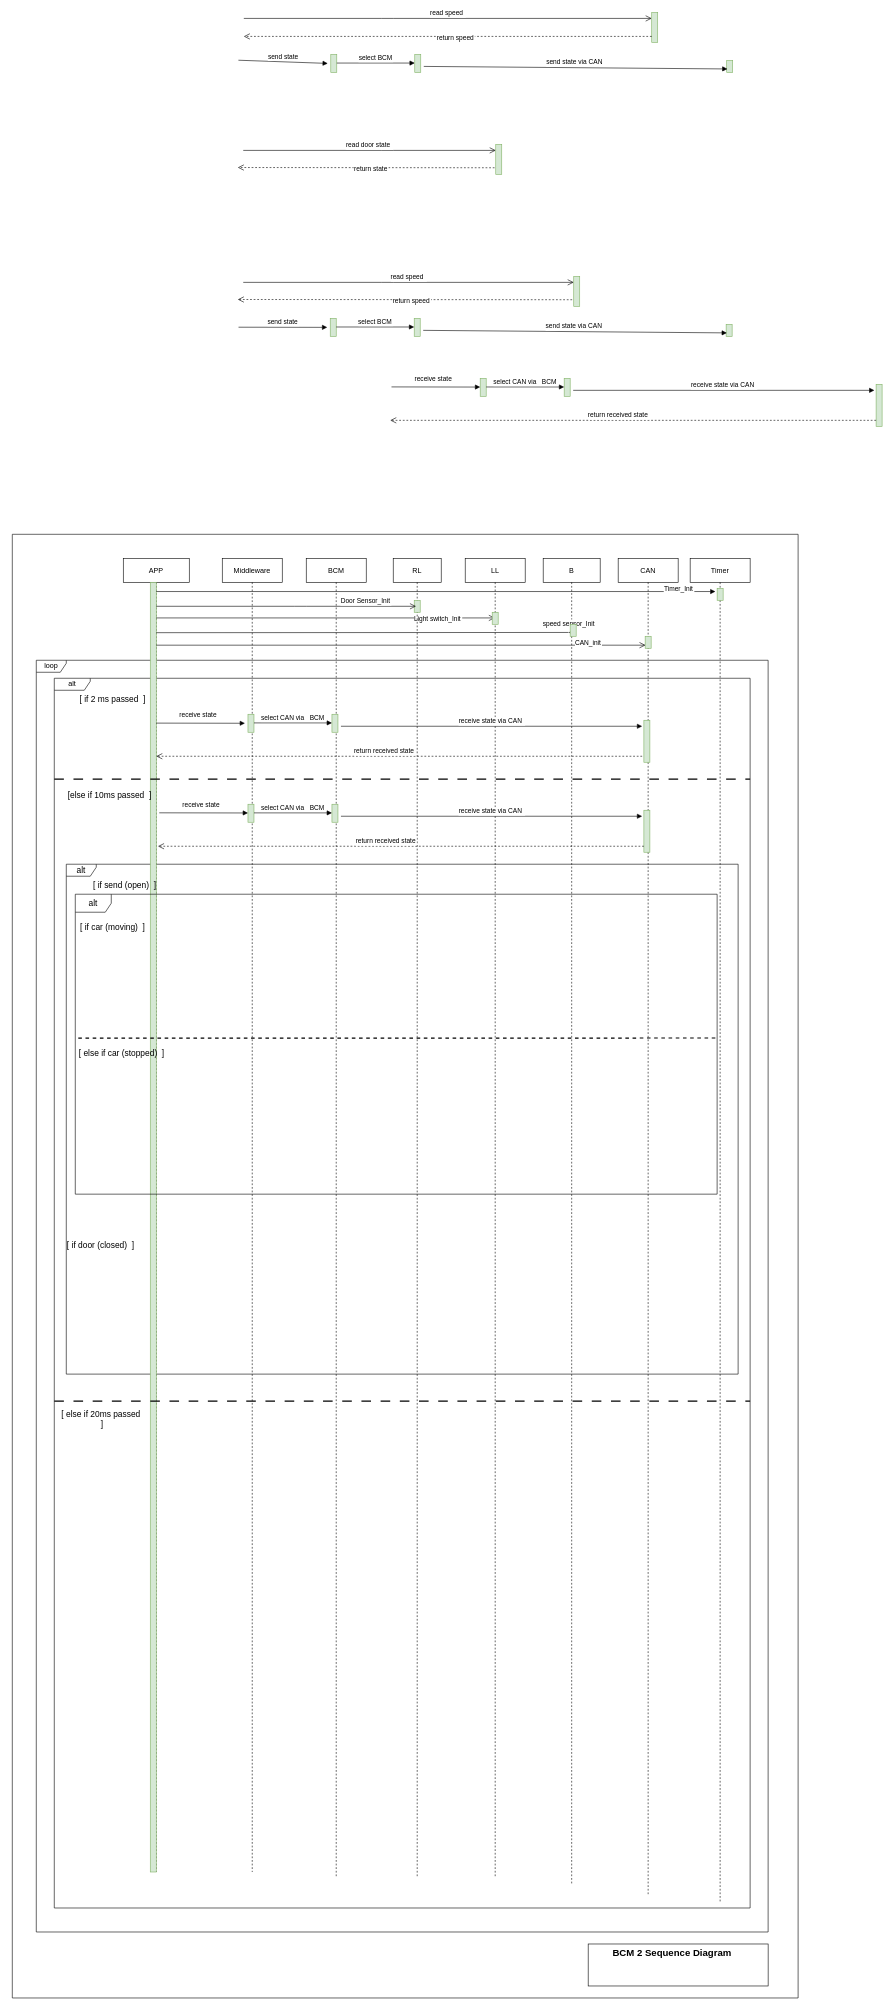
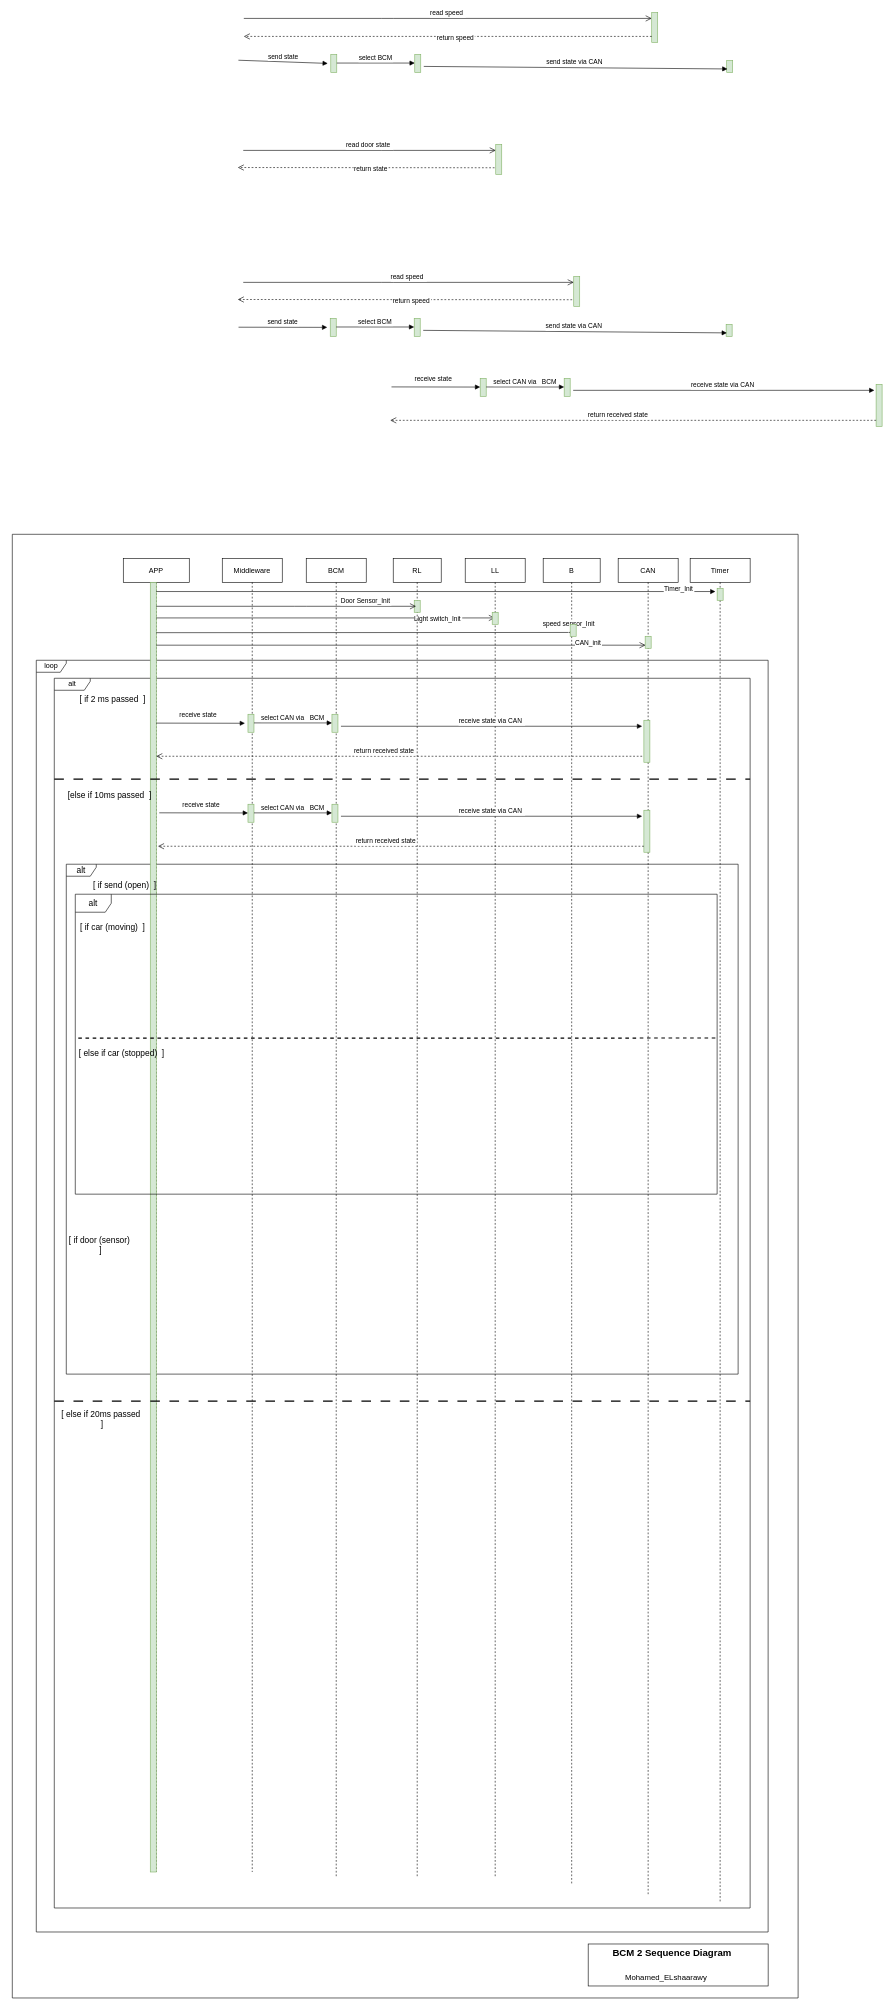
(101, 1245) -> (101, 1245)
none -> (666, 1977)
